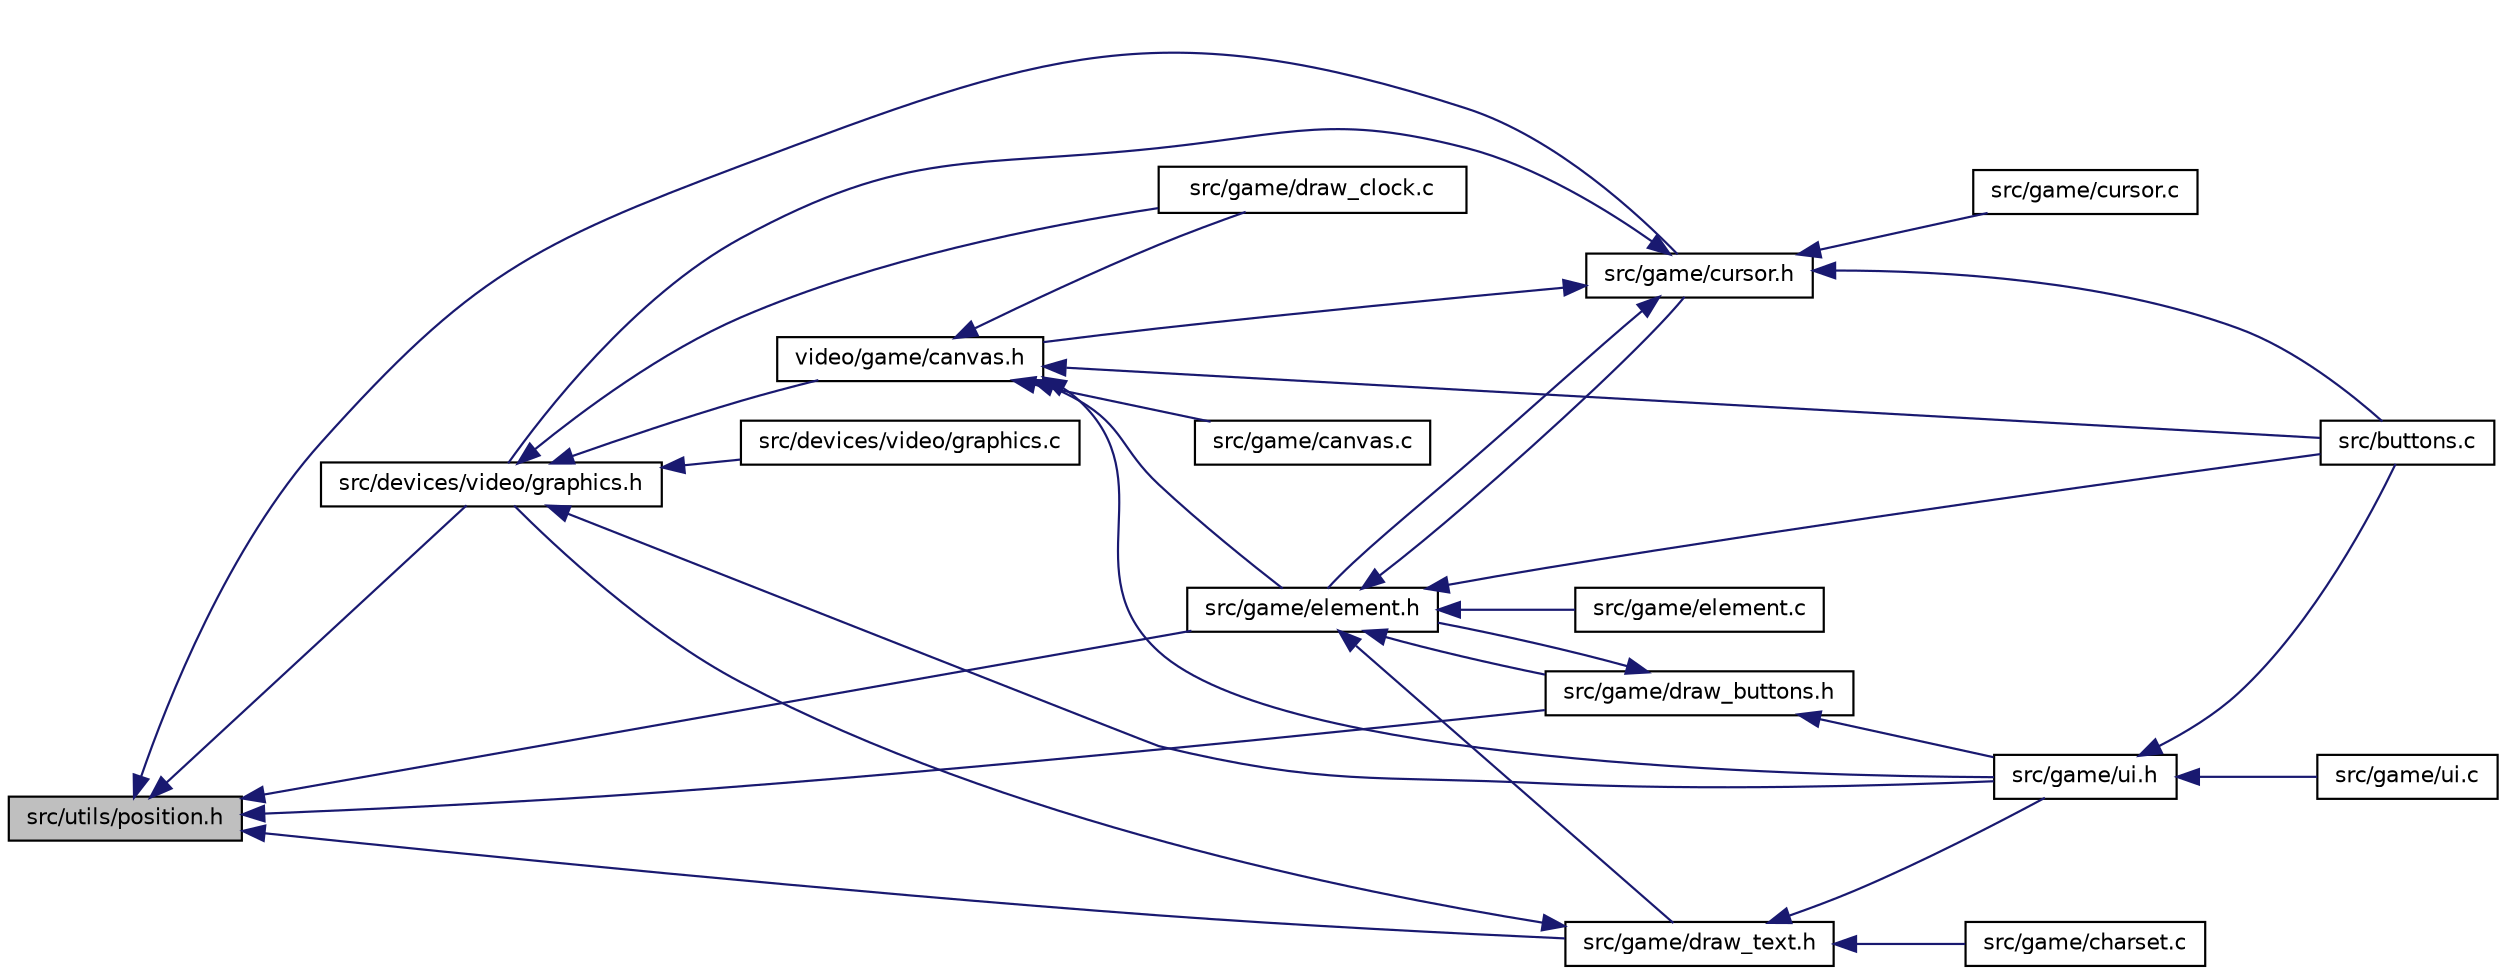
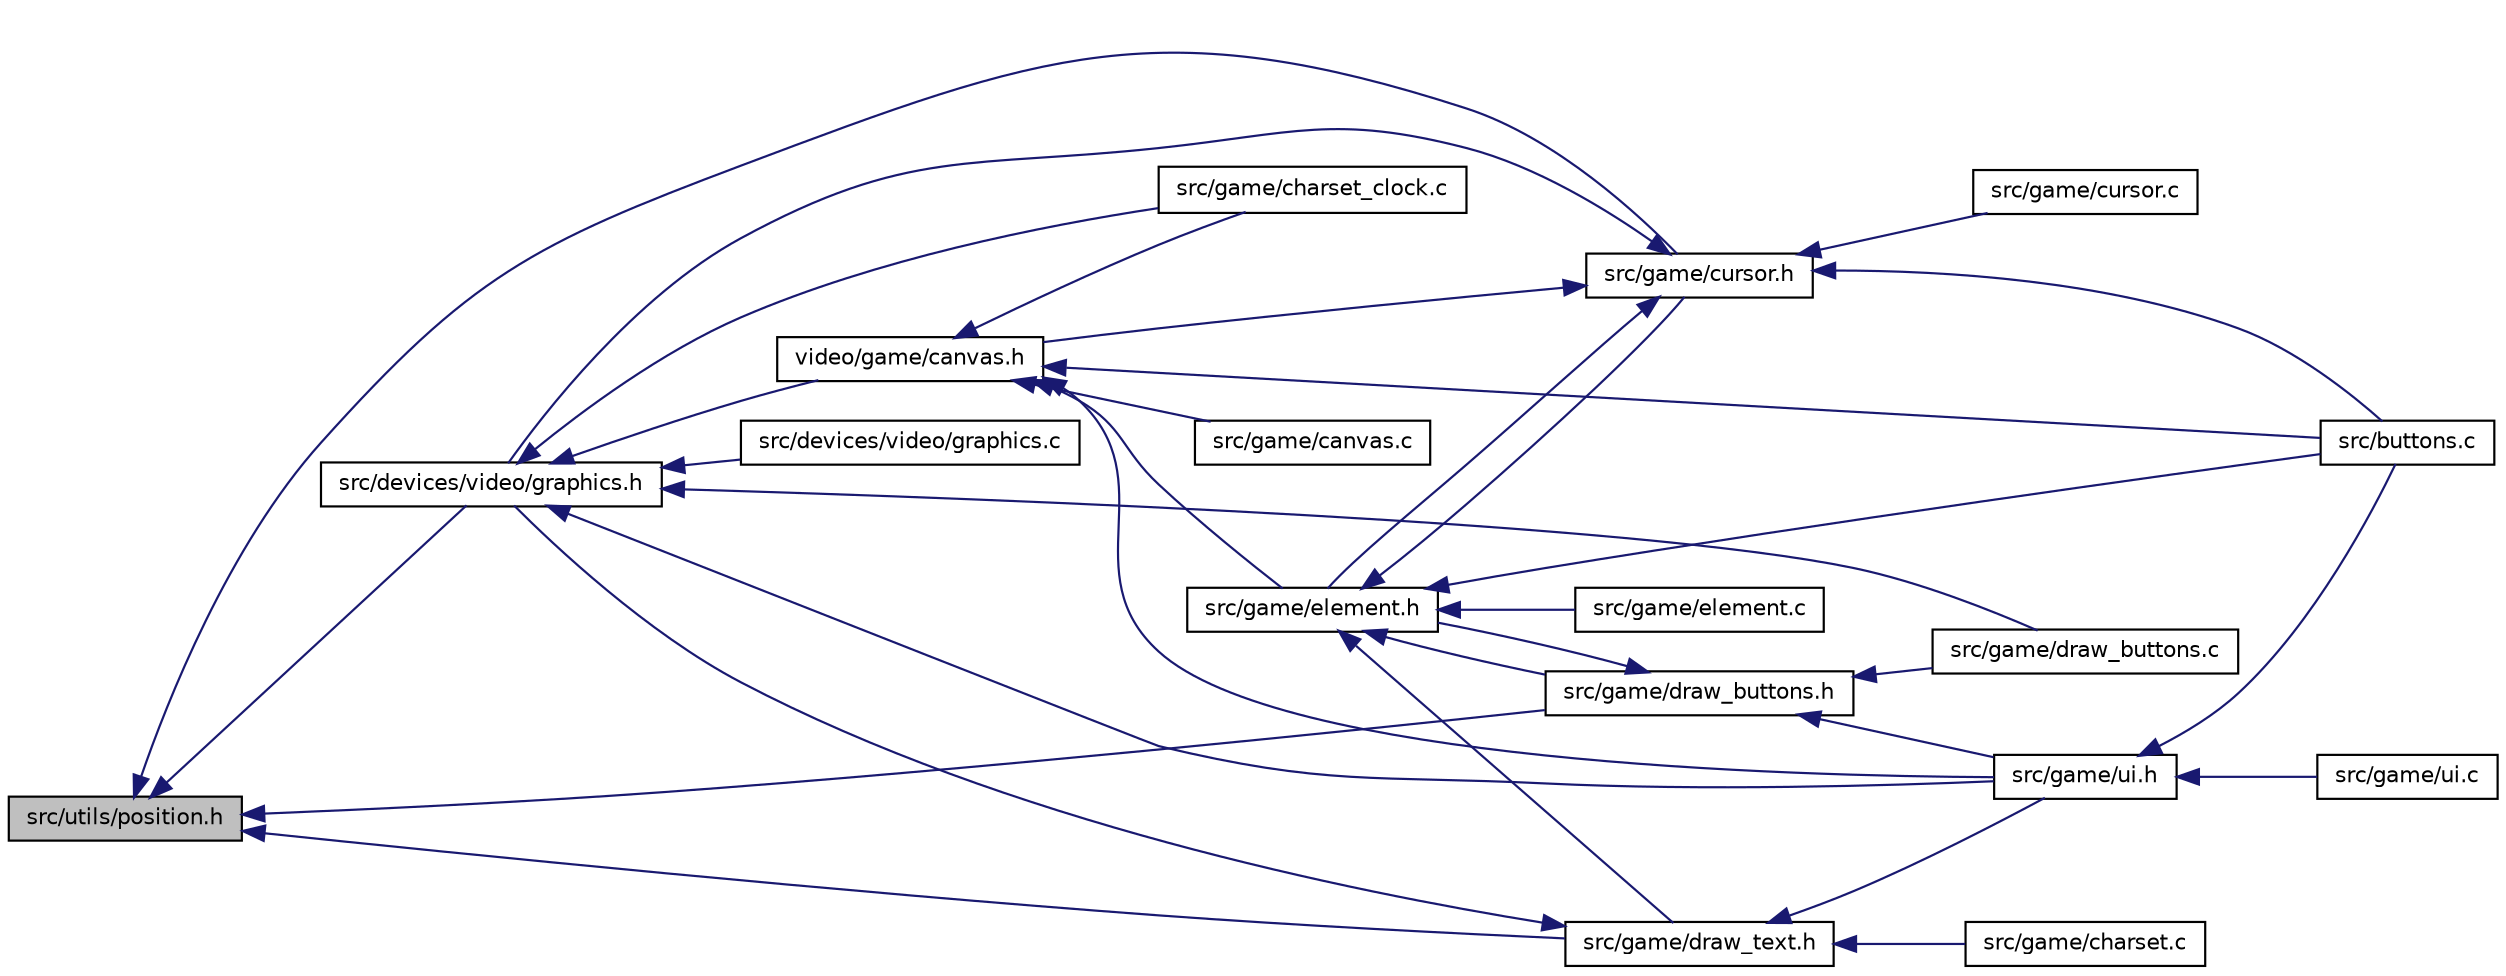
(1313, 190) -> (1313, 190)
none -> (2085, 652)
(728, 713) -> none
